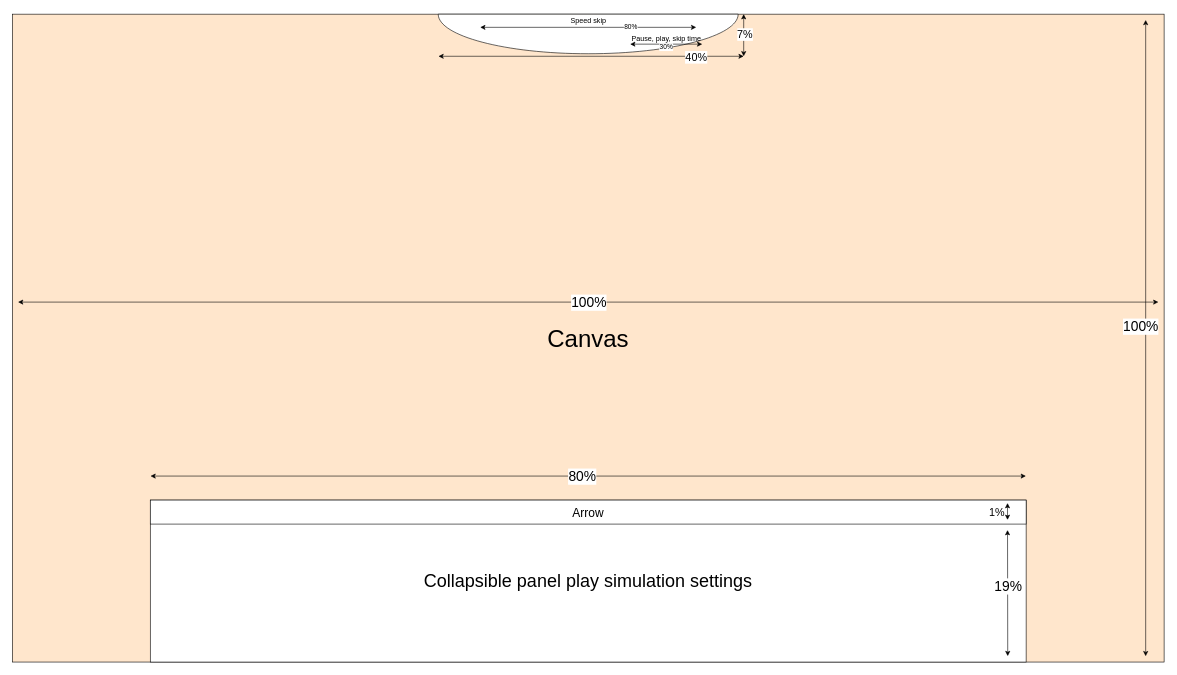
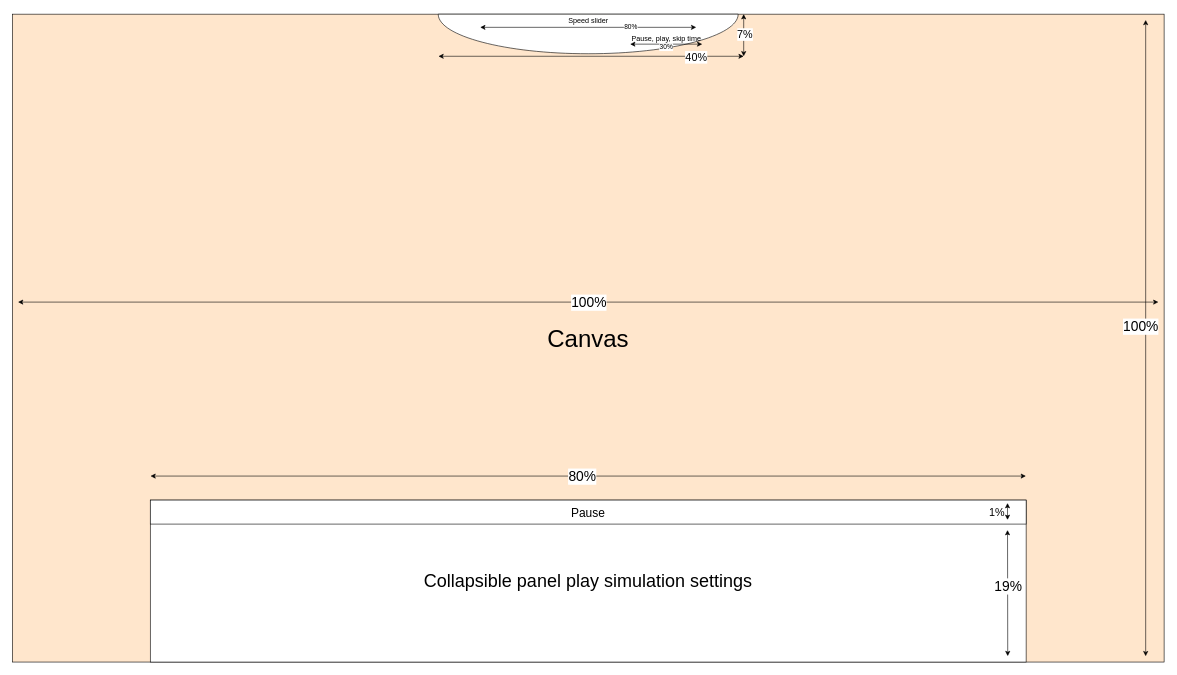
(589, 21) -> (589, 21)
(588, 512) -> (588, 512)
